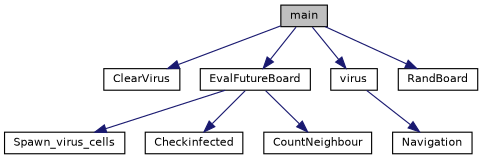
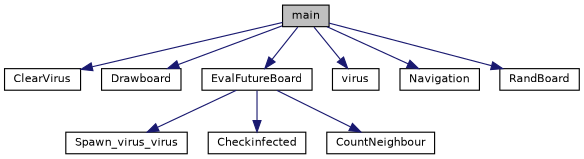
none -> (141, 79)
(389, 108) -> (368, 45)
(65, 143) -> (127, 143)
